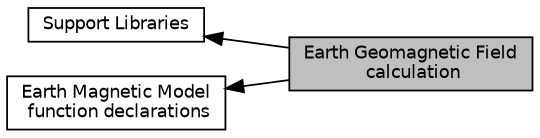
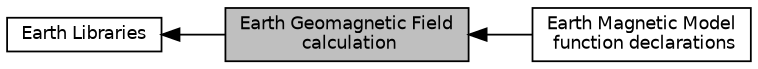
(116, 25) -> (84, 35)
(266, 83) -> (509, 35)
